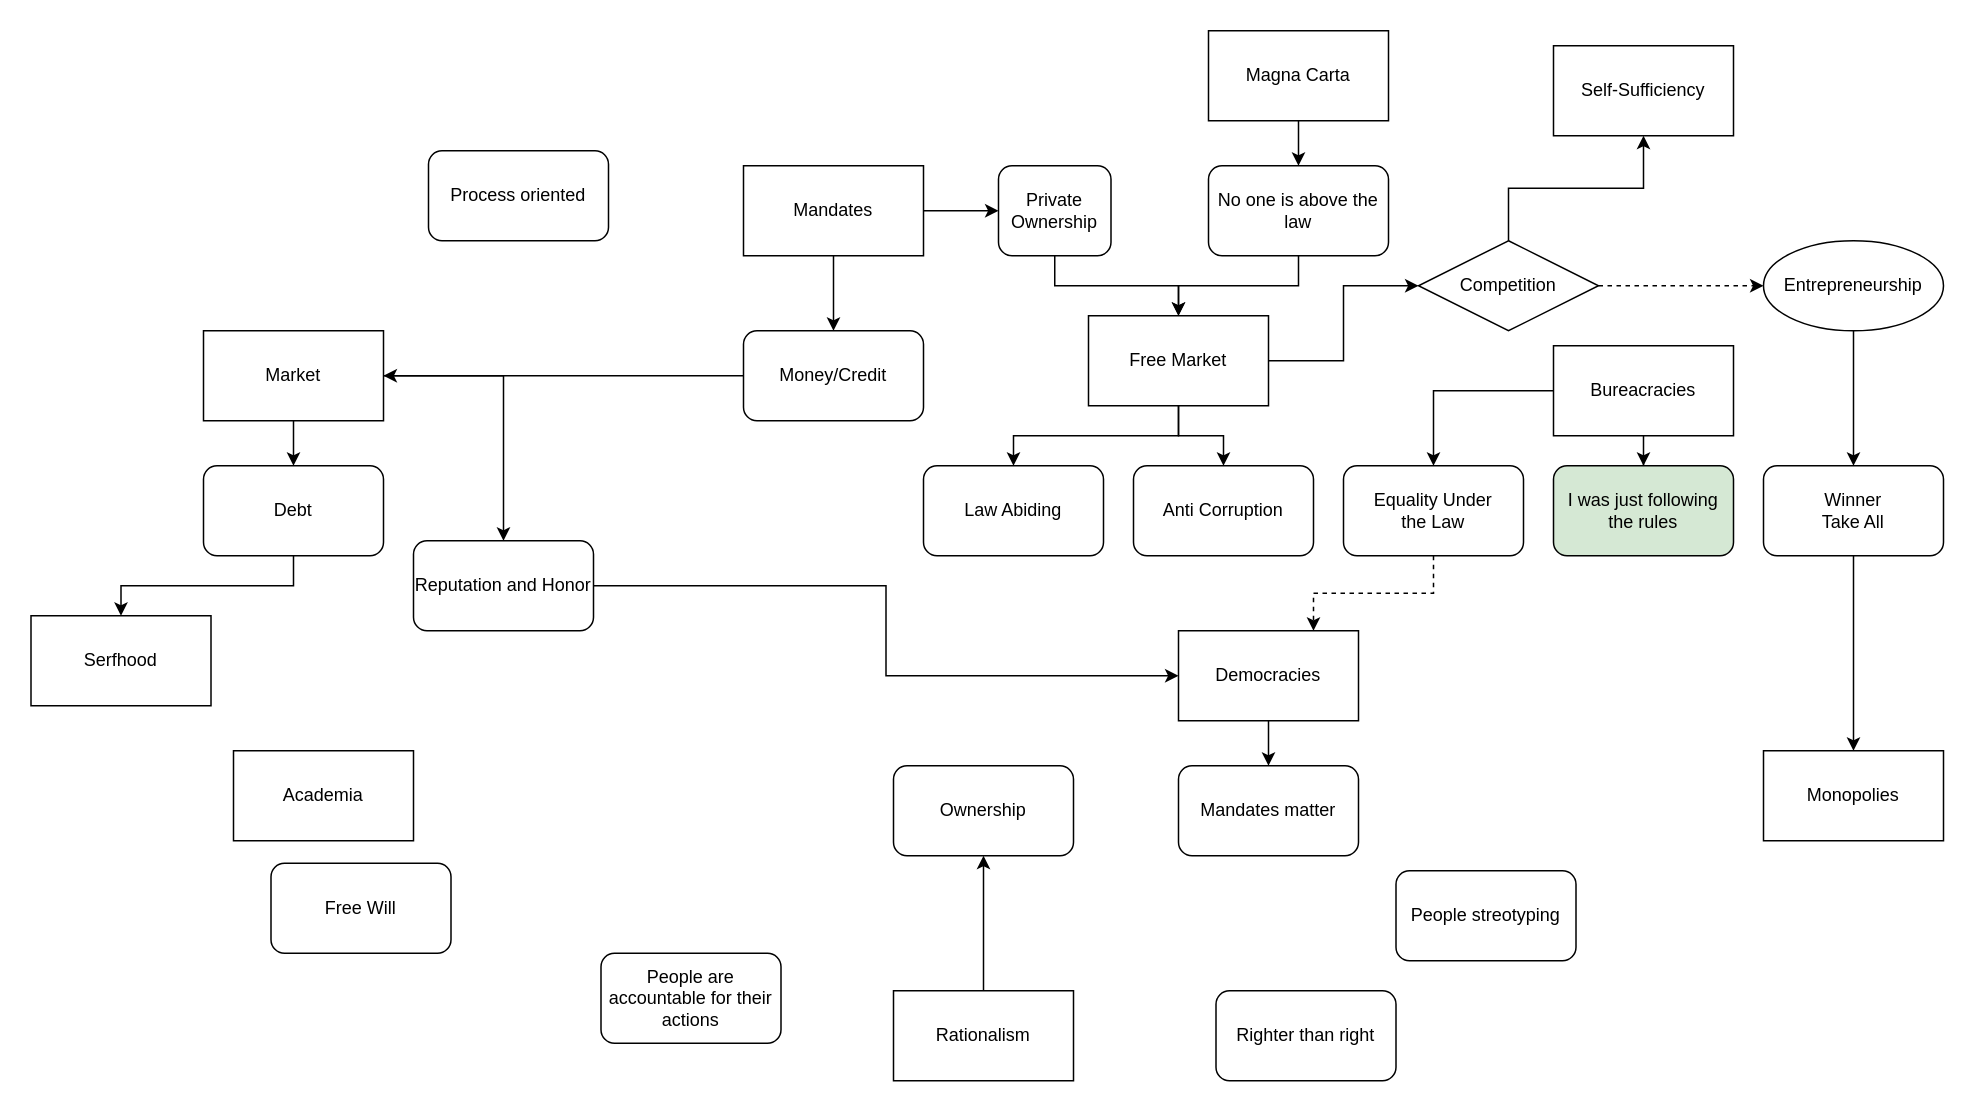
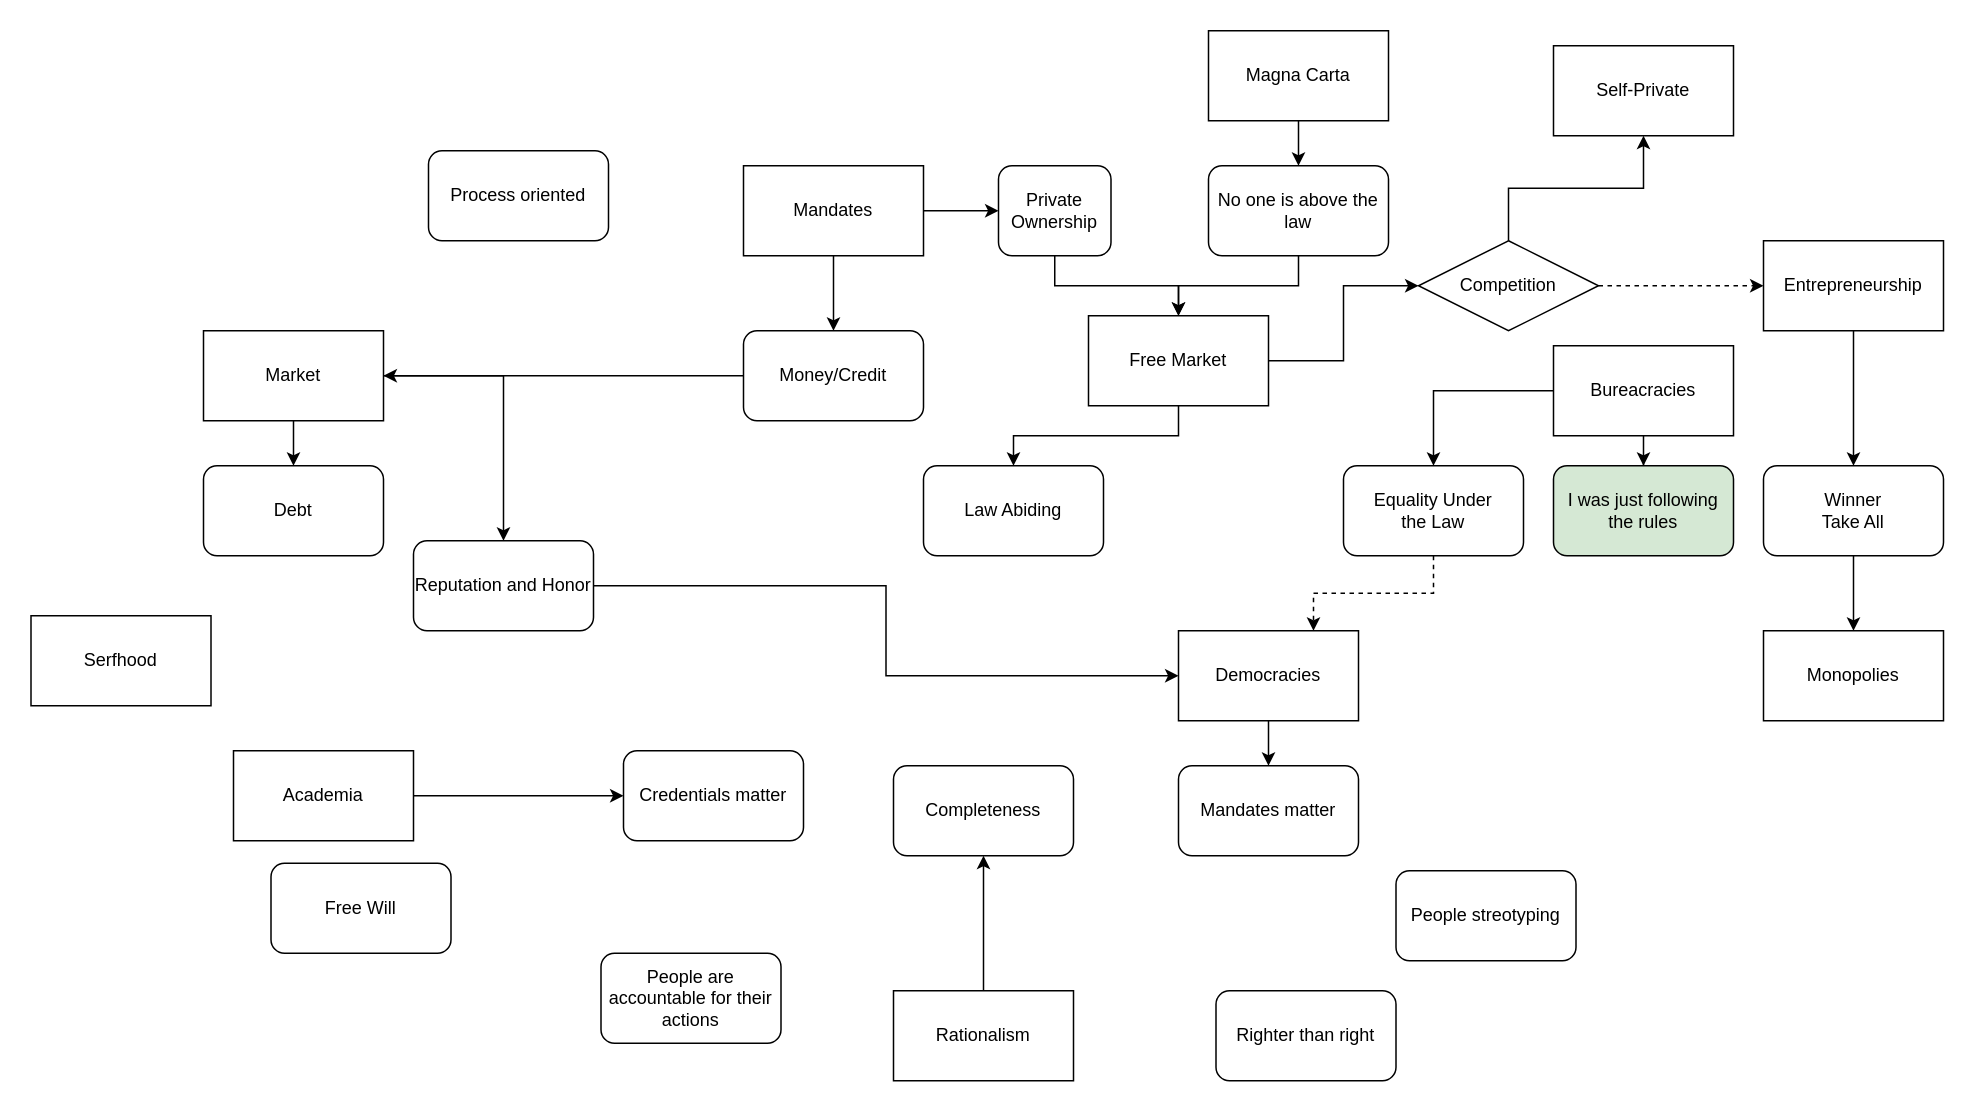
(1643, 91) -> (1643, 91)
(1853, 286) -> (1853, 286)
(1211, 436) -> none
(1223, 511) -> none
(212, 586) -> none
none -> (513, 796)
none -> (713, 796)
(1853, 796) -> (1853, 676)
(983, 811) -> (983, 811)
